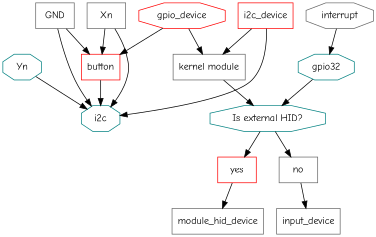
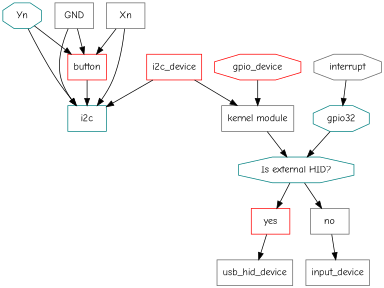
(145, 39) -> (50, 38)
(101, 119) -> (87, 119)
(218, 221) -> (255, 273)
